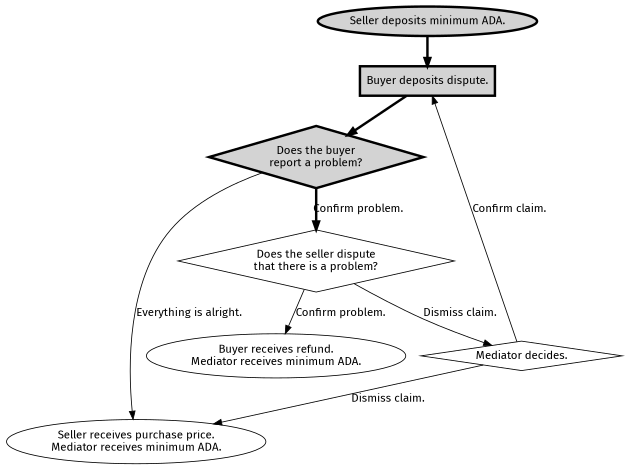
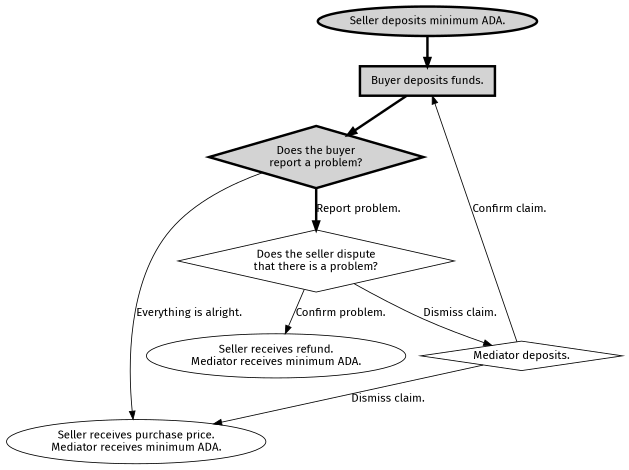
(427, 81) -> (427, 81)
(358, 209) -> (358, 209)
(276, 356) -> (276, 356)
(522, 356) -> (522, 356)
